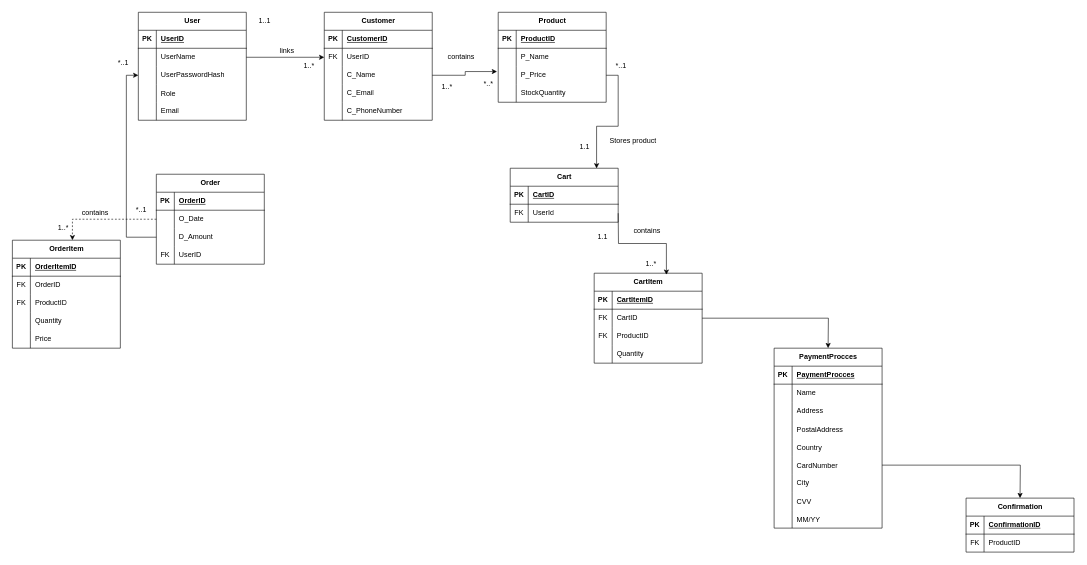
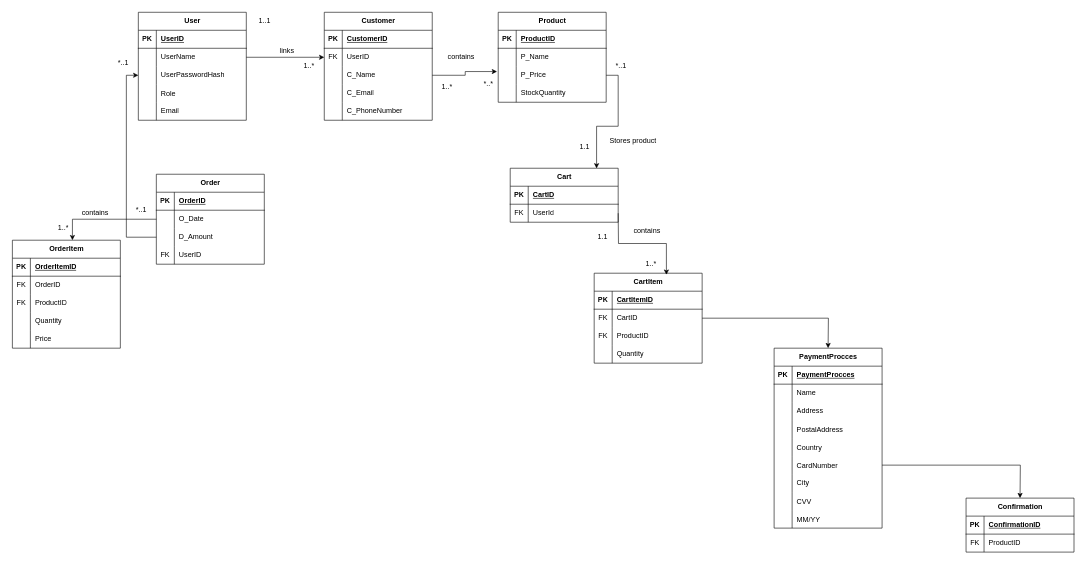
(105, 219) -> (105, 219)
